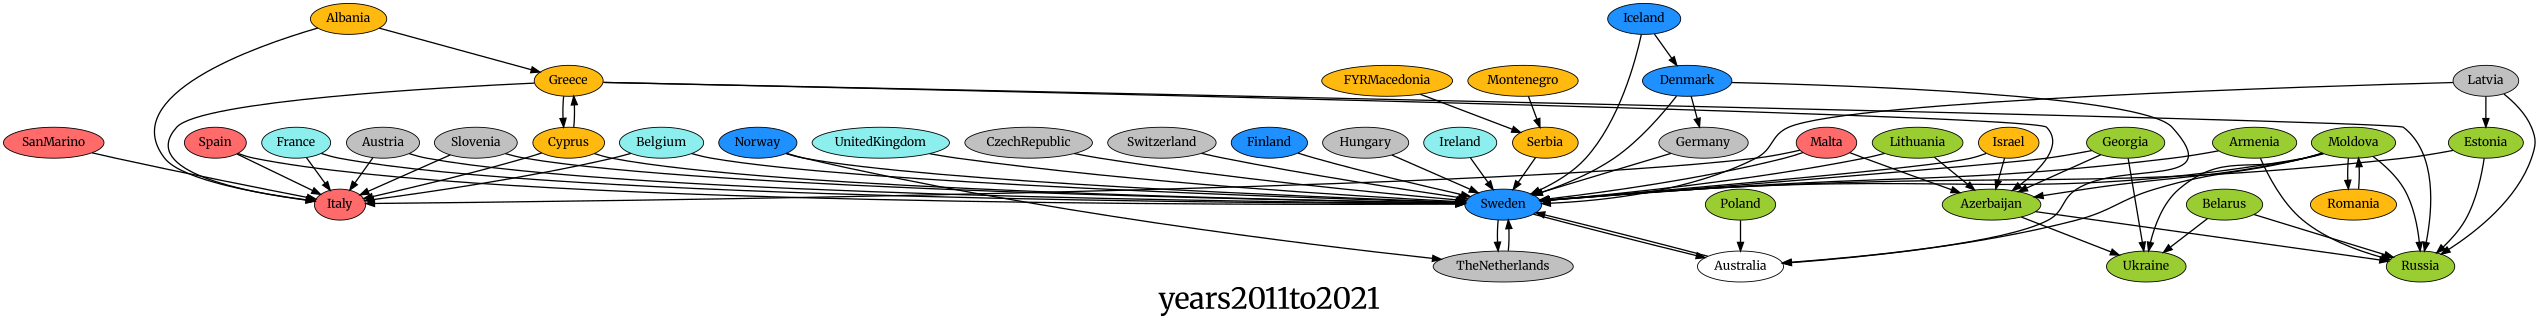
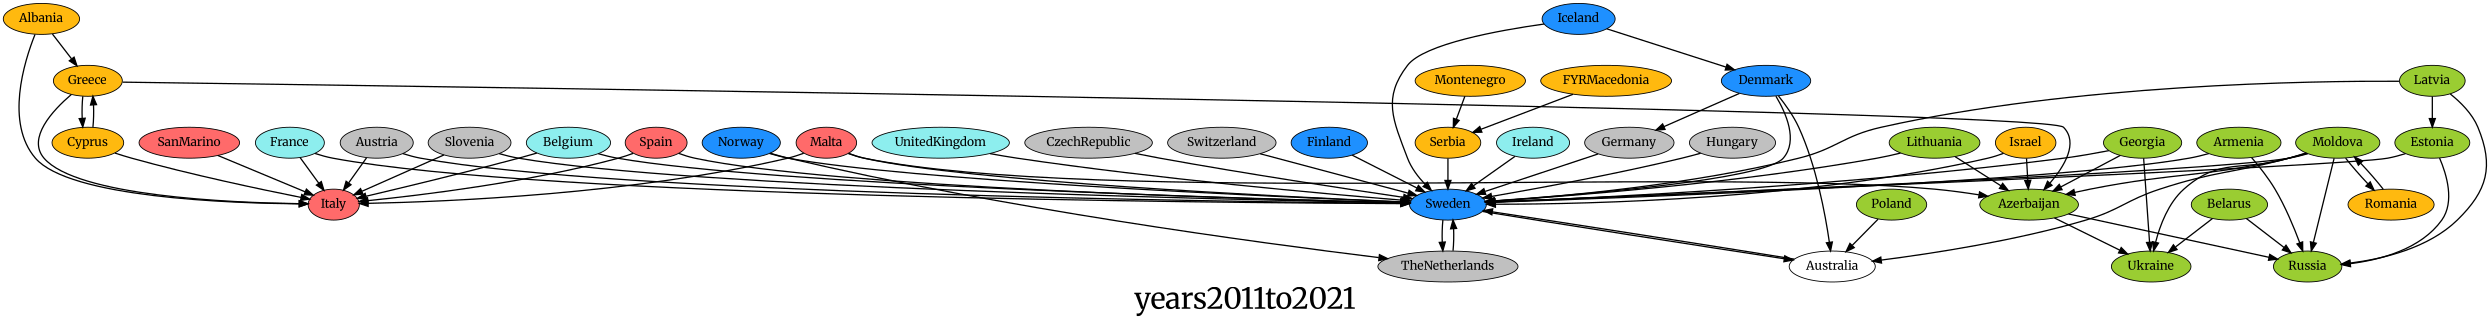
(2486, 81) -> (2432, 81)
(1950, 113) -> none
(1024, 191) -> none
